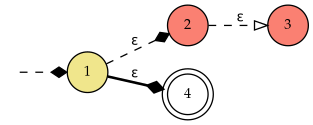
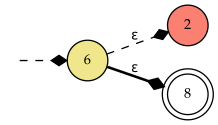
(288, 25) -> none
(88, 72) -> (88, 61)
(188, 94) -> (188, 94)
